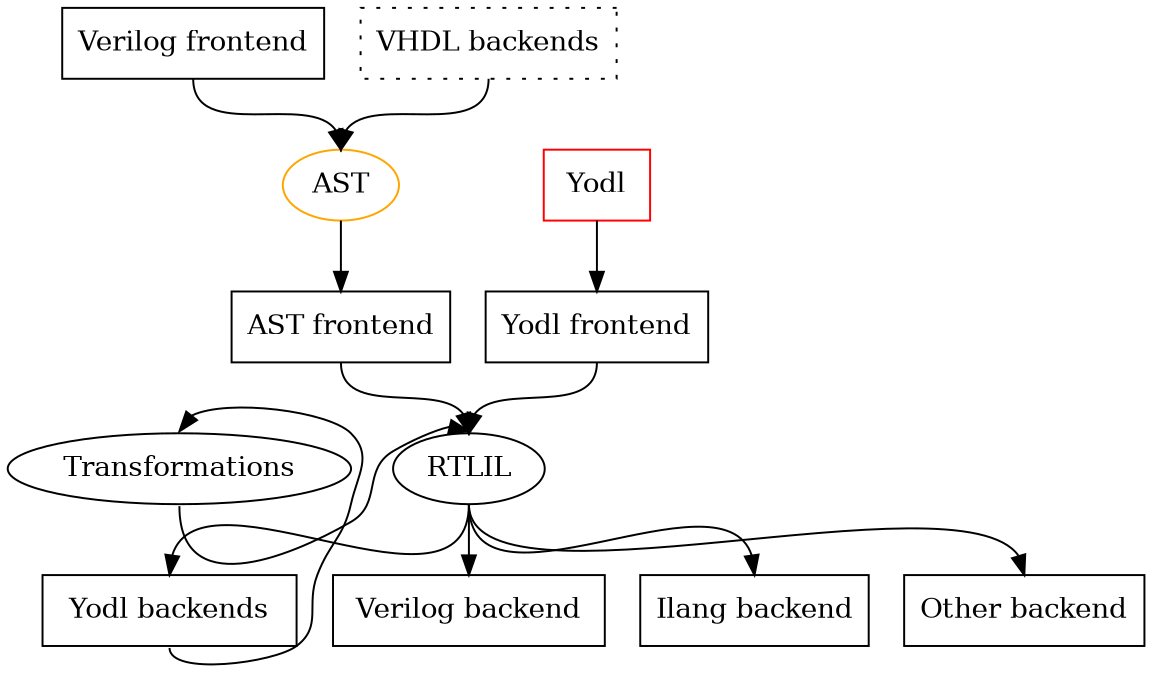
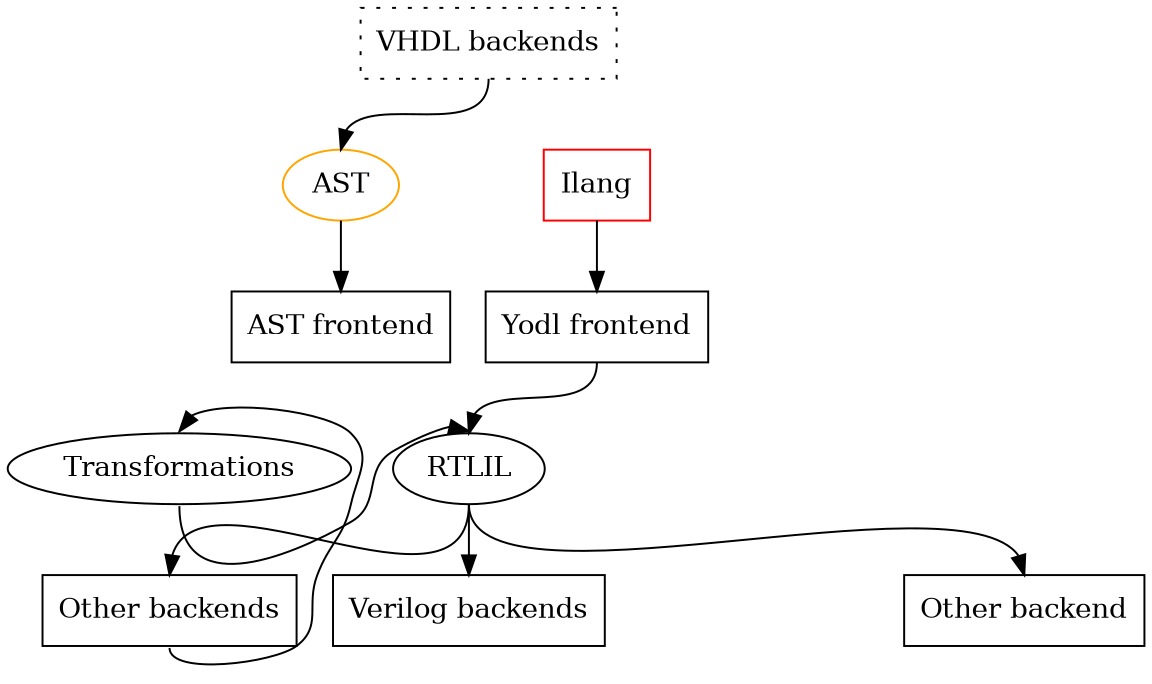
(193, 43) -> none
(597, 185) -> (597, 185)
(395, 397) -> none
(170, 611) -> (170, 611)
(469, 611) -> (469, 611)
(754, 611) -> none
